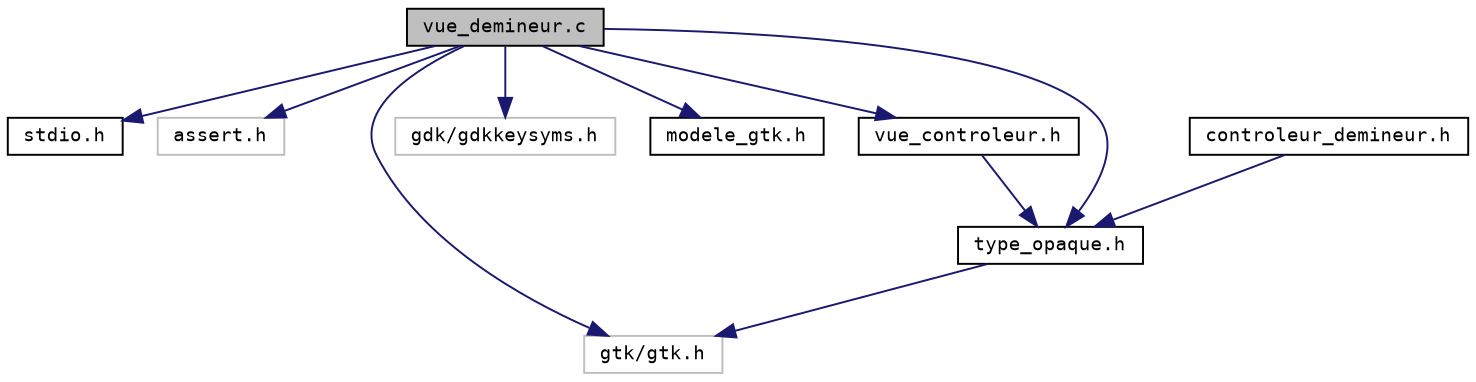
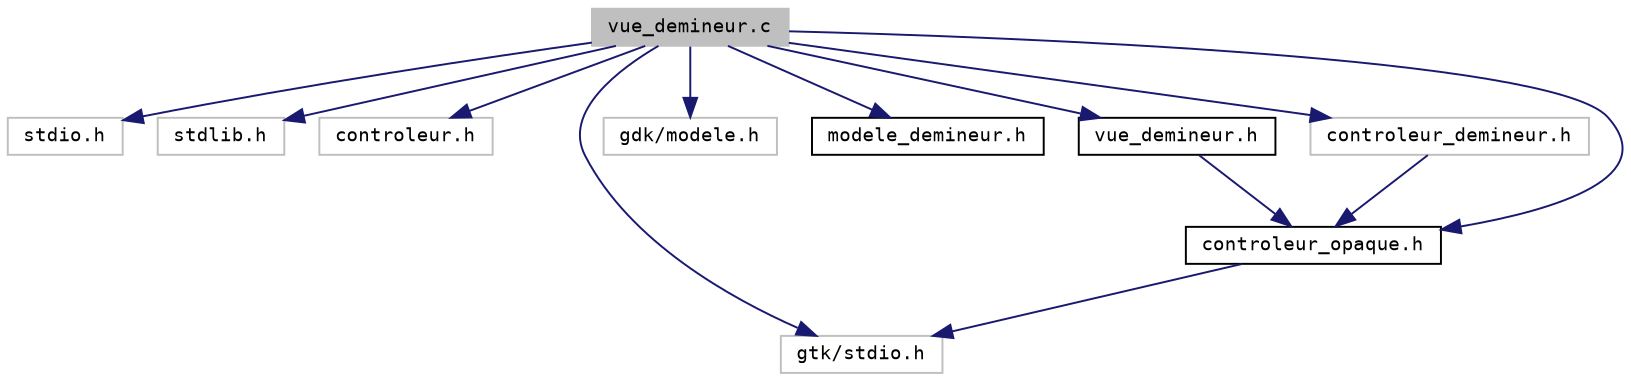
(505, 27) -> (690, 27)
none -> (1050, 79)
(65, 136) -> (65, 136)
(221, 136) -> (406, 136)
none -> (221, 136)
(505, 136) -> (690, 136)
(737, 136) -> (928, 136)
(969, 136) -> (1177, 136)
(1329, 136) -> (1450, 136)
(1051, 245) -> (1313, 245)
(653, 354) -> (862, 354)
